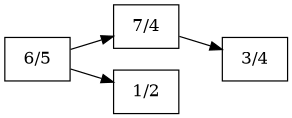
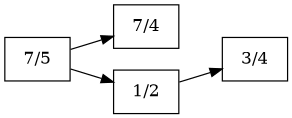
(195, 41) -> (195, 77)
(37, 59) -> (37, 59)
